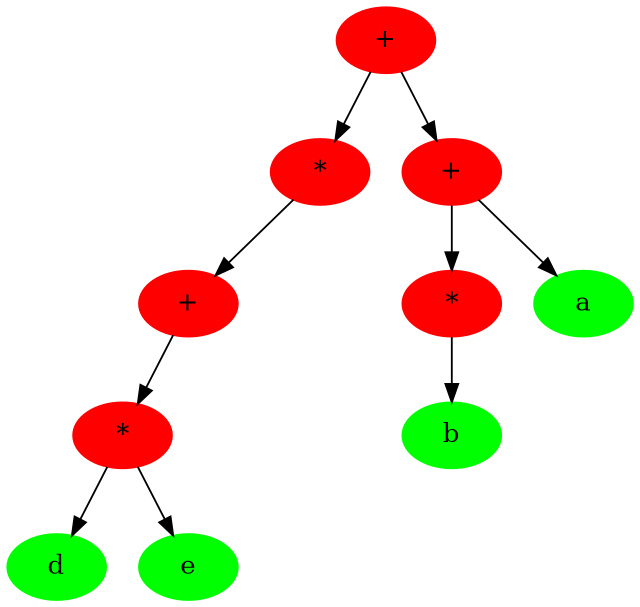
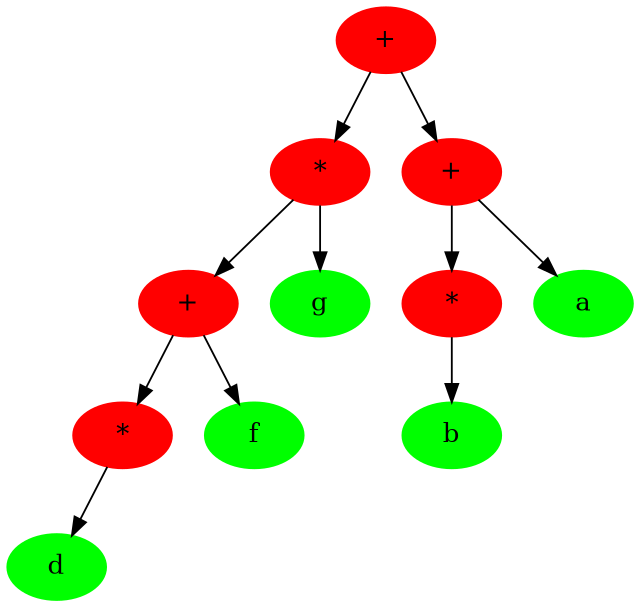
none -> (320, 304)
none -> (254, 435)
(188, 567) -> none
